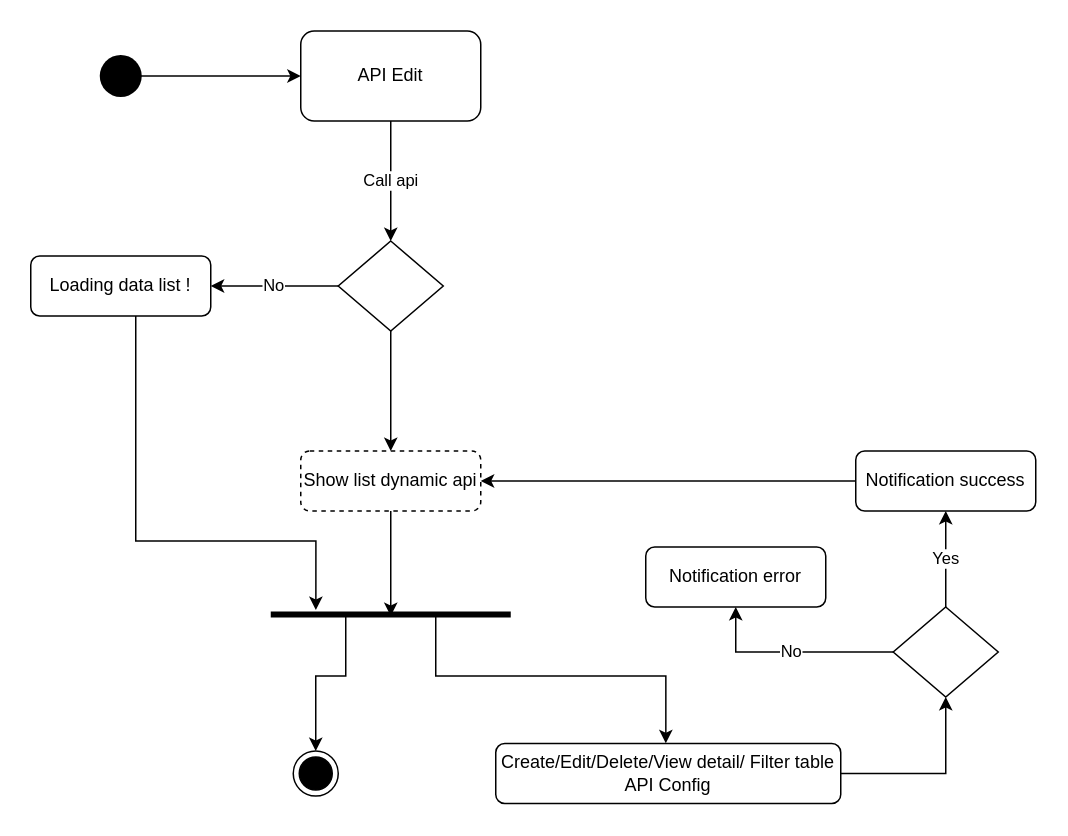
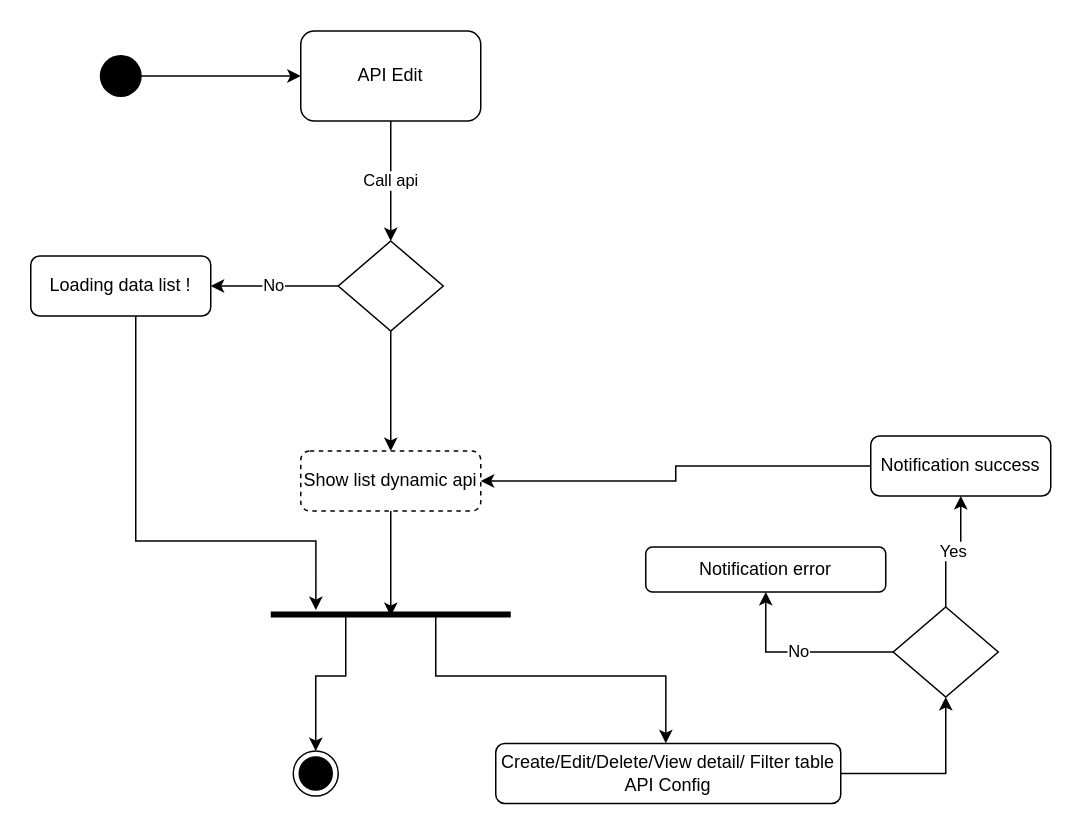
(946, 481) -> (961, 466)
(736, 577) -> (766, 569)
